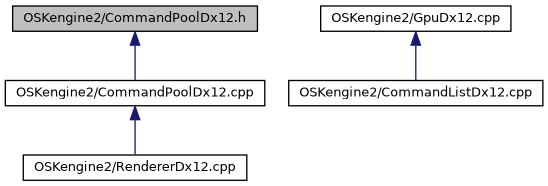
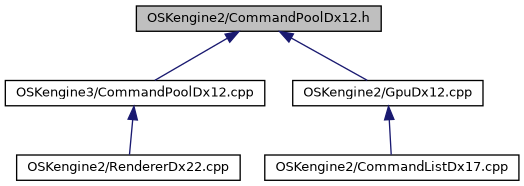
none -> (329, 59)
(135, 93) -> (135, 93)
(416, 93) -> (392, 168)
(135, 168) -> (128, 168)
